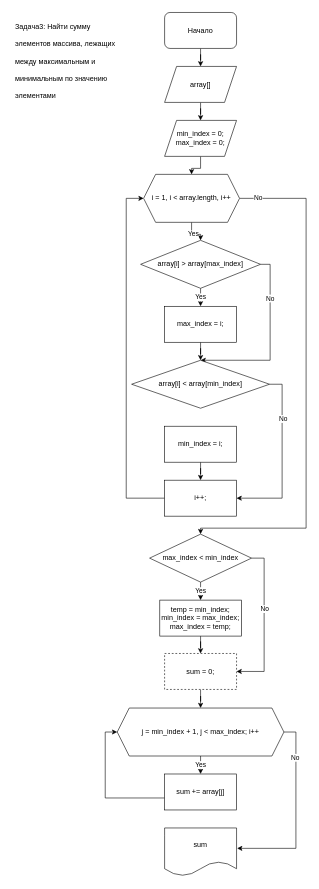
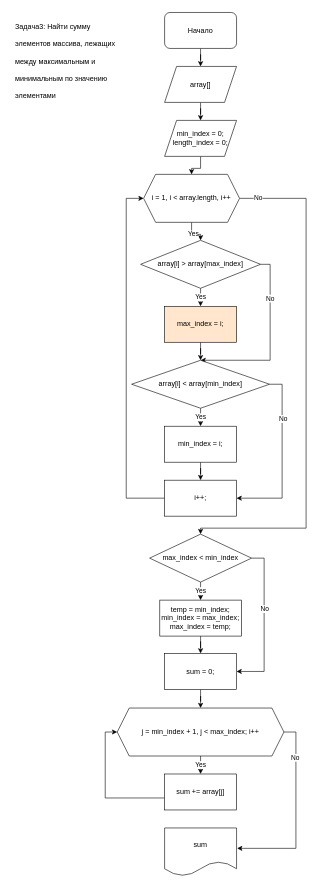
(201, 138) -> (201, 138)
(201, 324) -> (201, 324)
none -> (201, 419)
(201, 672) -> (201, 672)
